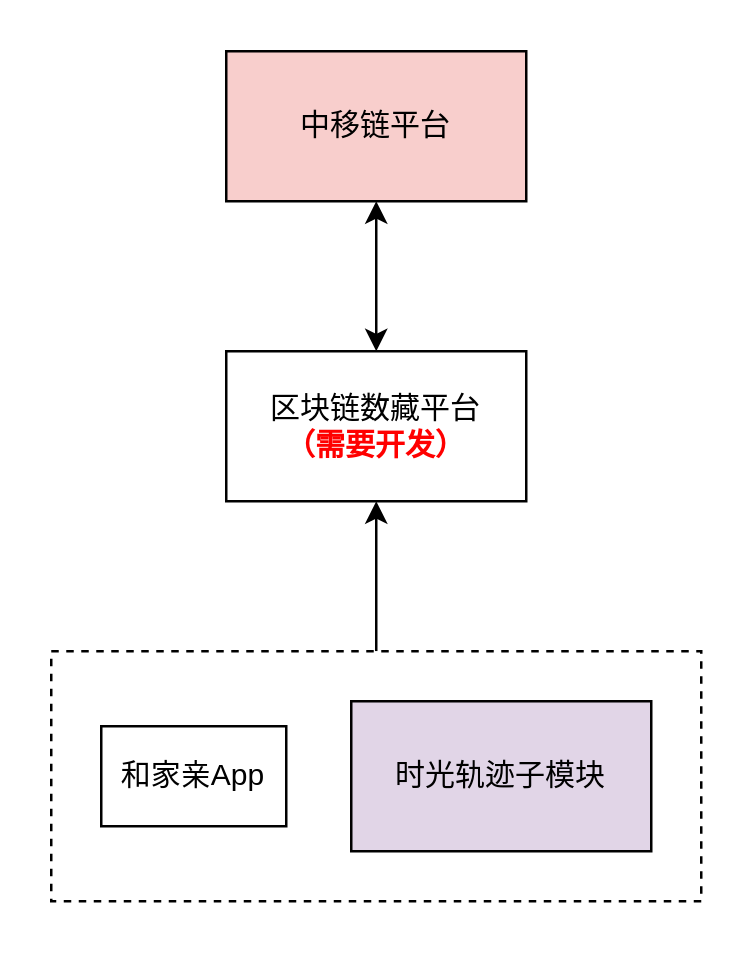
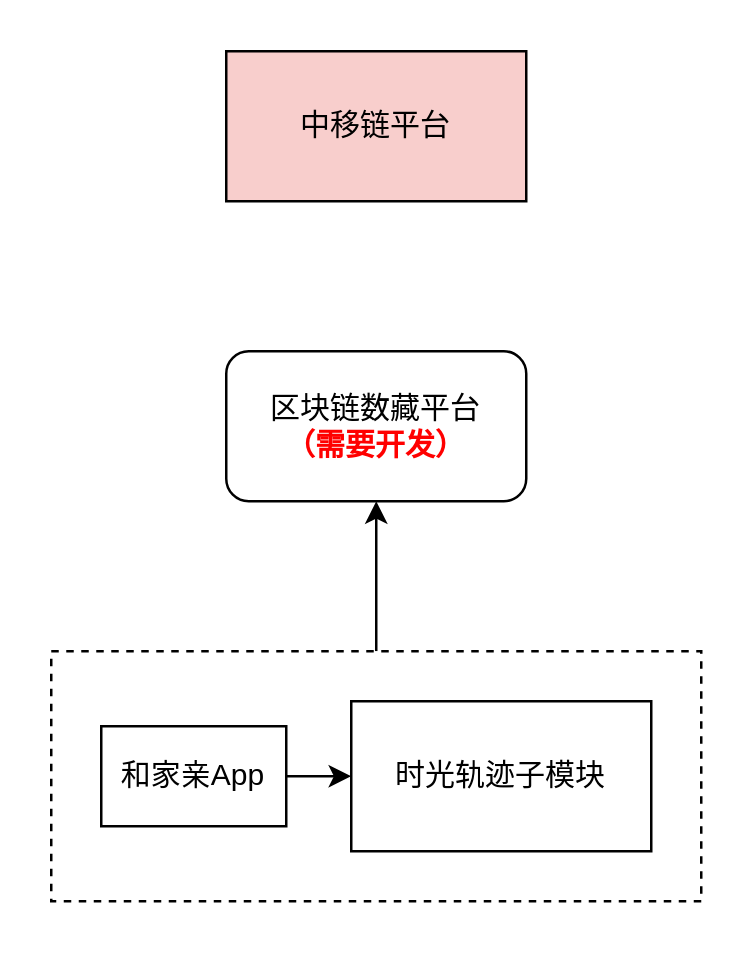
(376, 276) -> none
(376, 426) -> (376, 426)
none -> (310, 776)
(501, 776) -> (501, 776)
